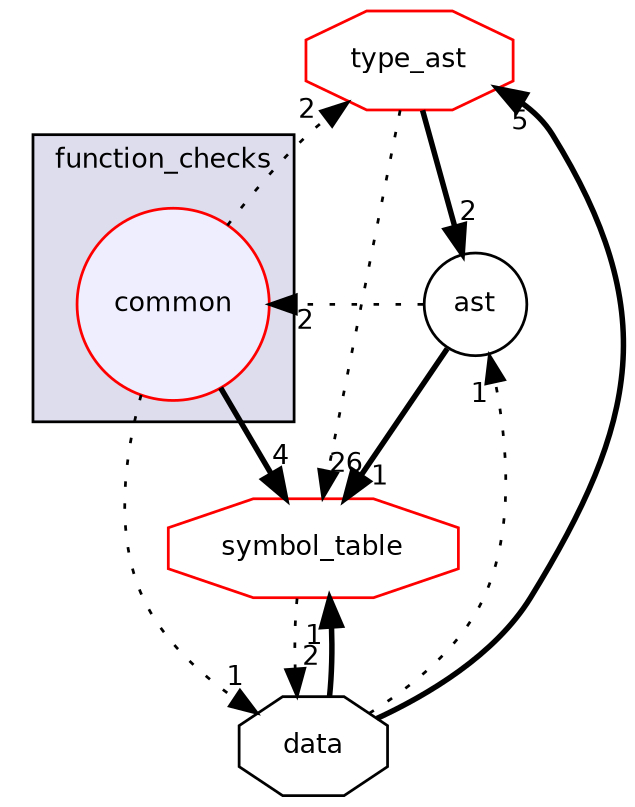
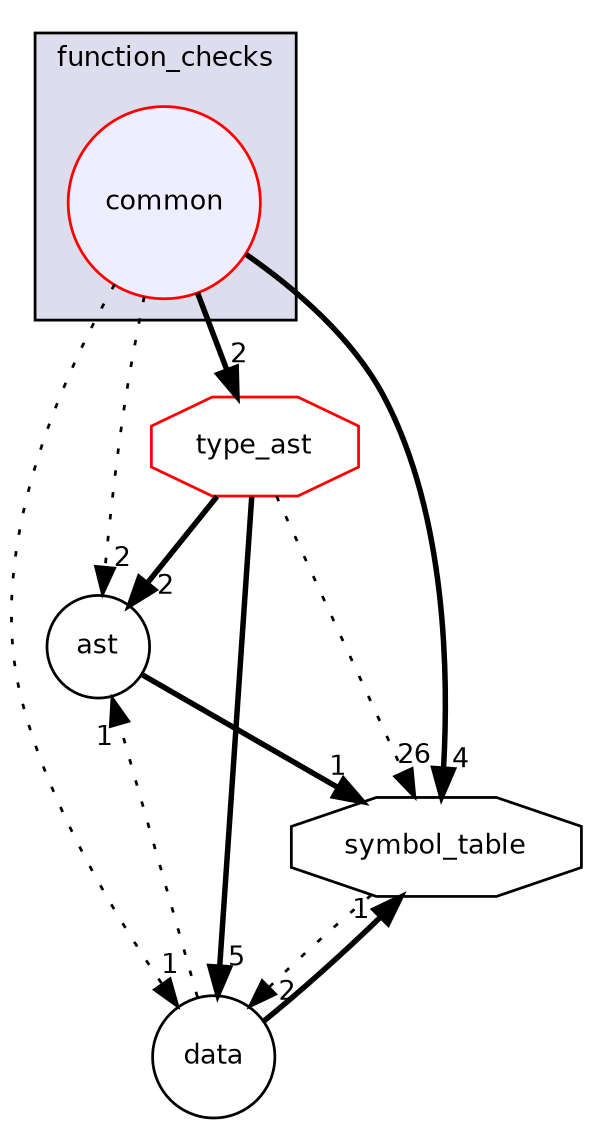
(274, 169) -> (214, 337)
(344, 304) -> (121, 431)
(606, 444) -> (237, 708)
(313, 548) -> (436, 847)
(313, 746) -> (214, 1057)
